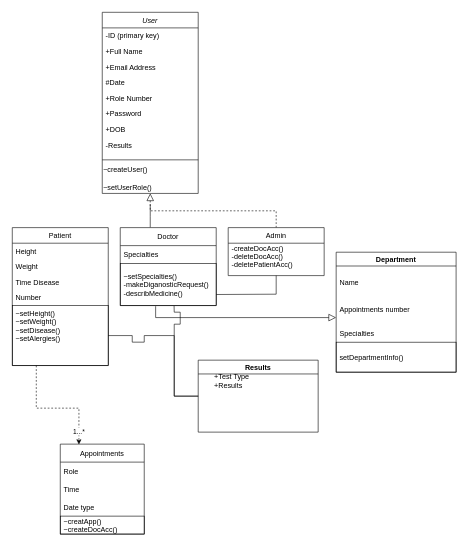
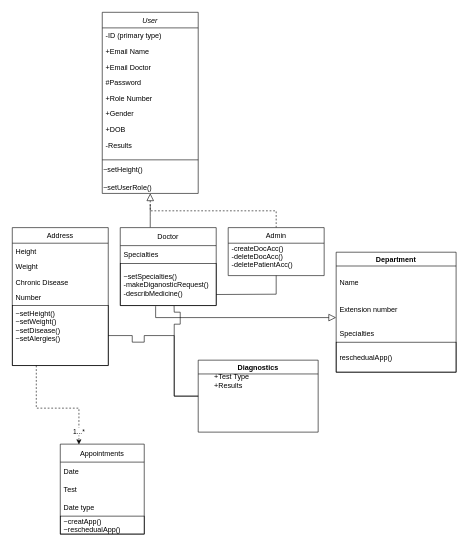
(137, 36) -> (139, 36)
(123, 52) -> (125, 52)
(131, 67) -> (129, 67)
(116, 83) -> (124, 83)
(124, 114) -> (120, 114)
(131, 179) -> (131, 179)
(60, 236) -> (60, 236)
(37, 283) -> (43, 283)
(376, 310) -> (370, 310)
(378, 358) -> (369, 358)
(258, 368) -> (258, 368)
(71, 472) -> (72, 472)
(71, 490) -> (72, 490)
(86, 521) -> (86, 521)
